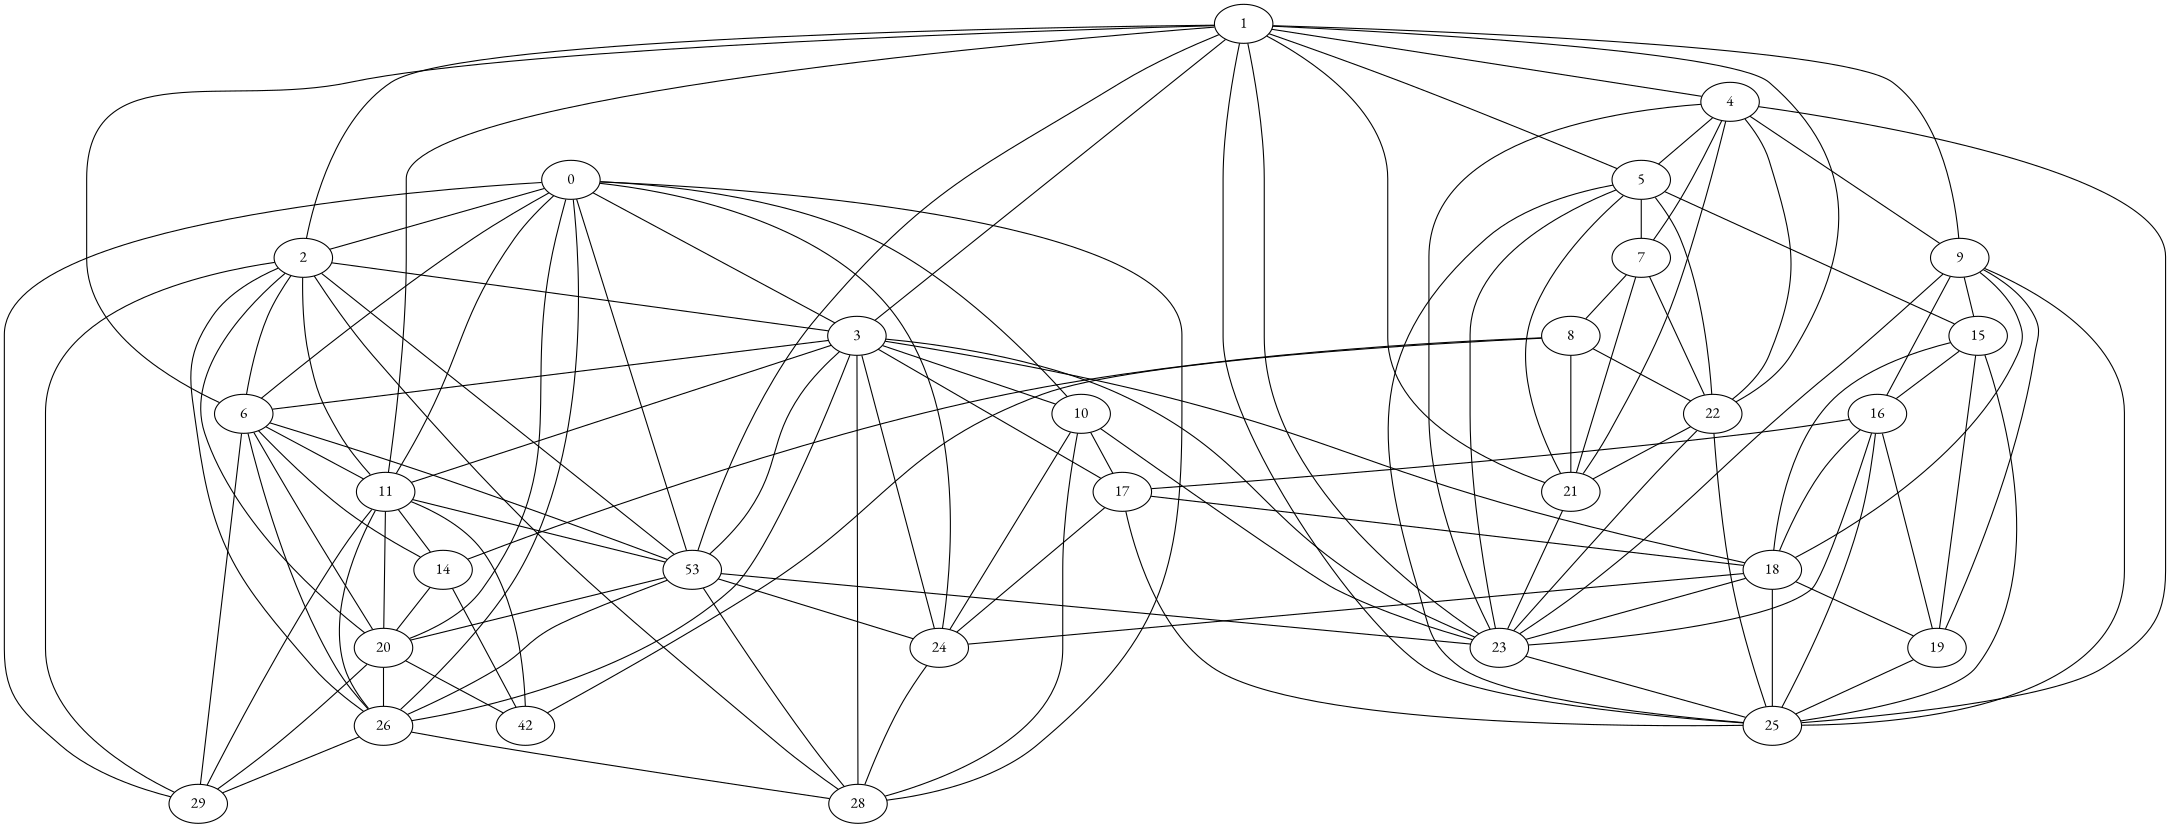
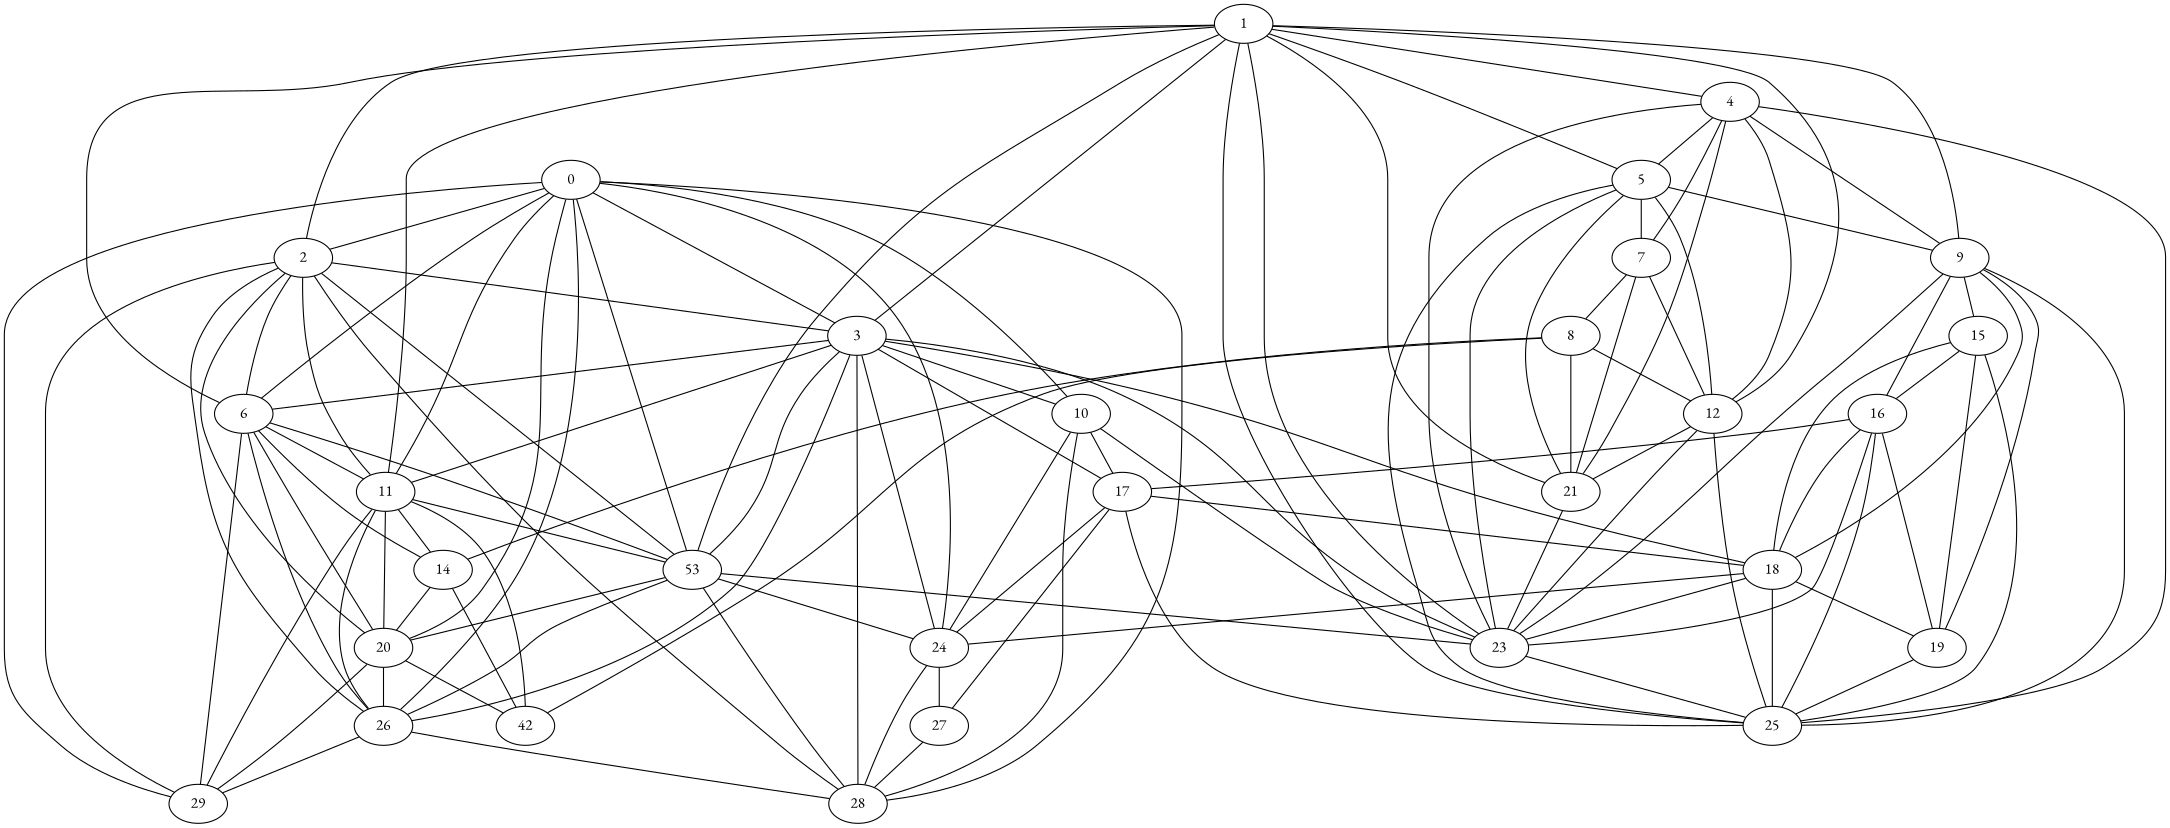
(1810, 258) -> (1801, 219)
(1713, 414) -> (1713, 414)
none -> (939, 726)
